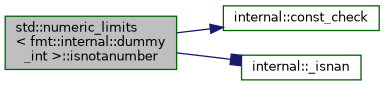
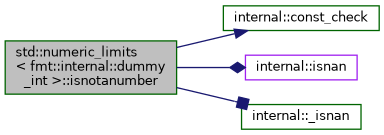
none -> (301, 68)
